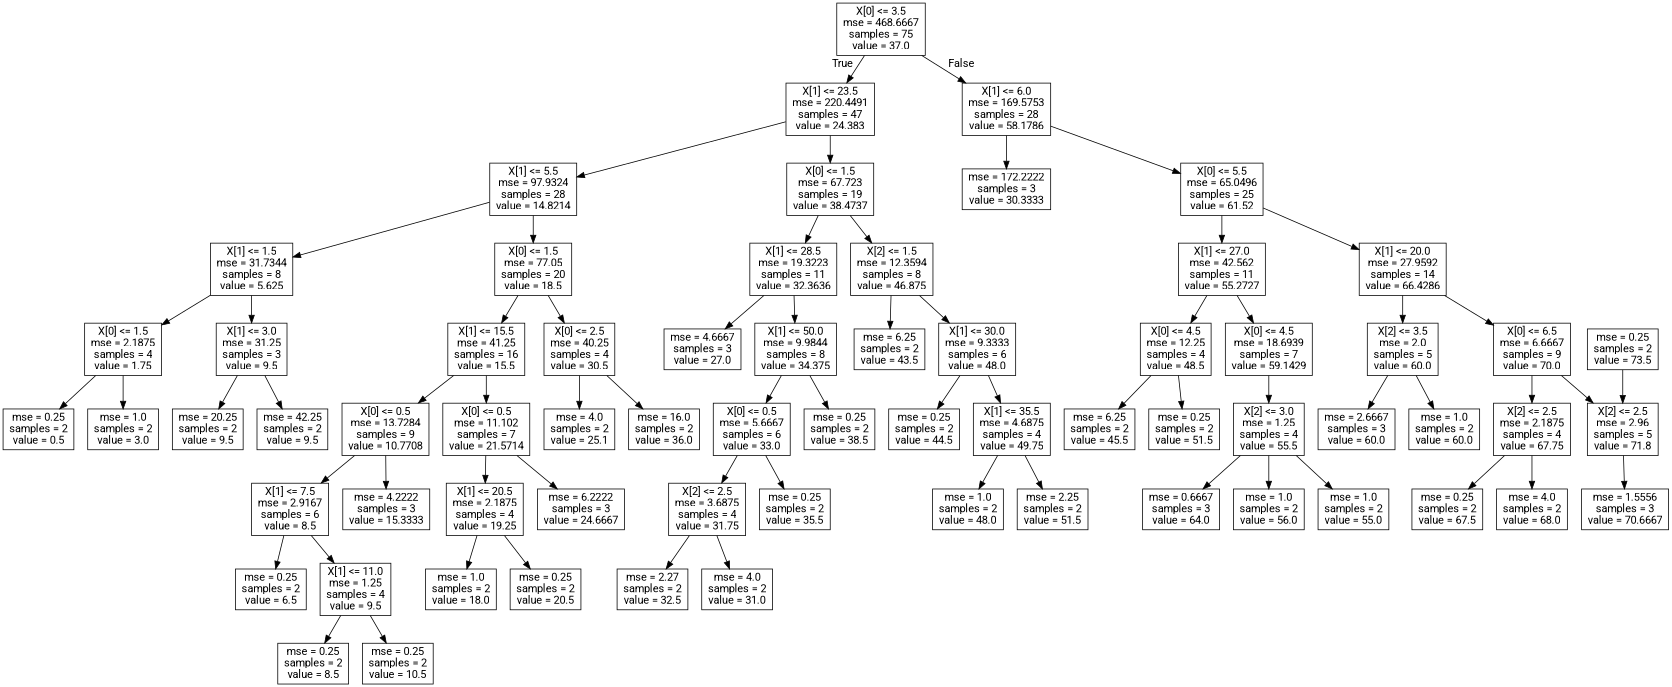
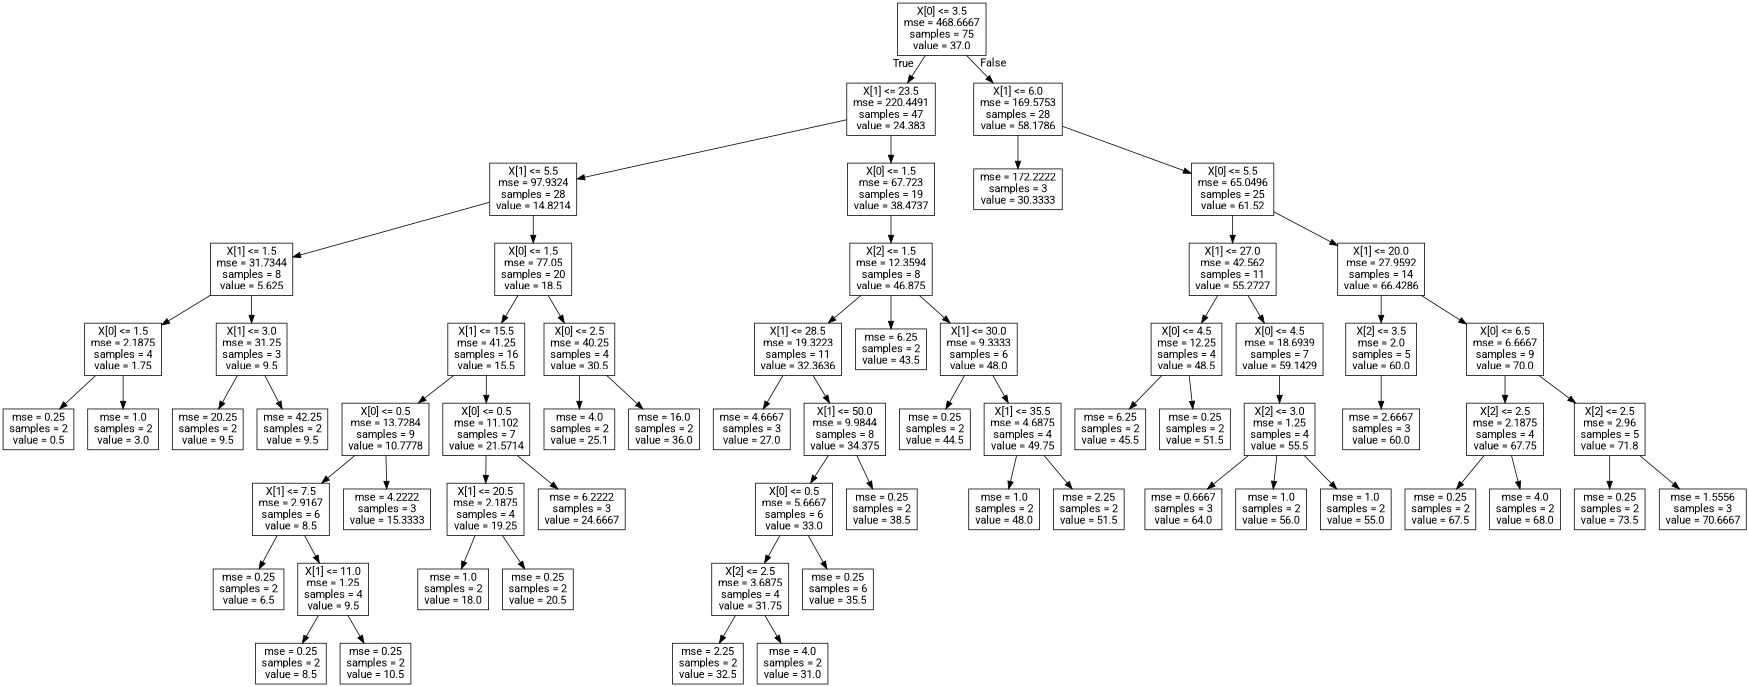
(813, 226) -> (848, 307)
(1623, 383) -> (1610, 468)
(385, 429) -> (385, 429)
(1444, 429) -> none
(795, 509) -> (838, 589)
(652, 589) -> (708, 664)
